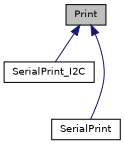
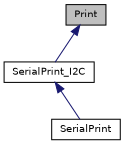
(104, 77) -> (71, 105)
